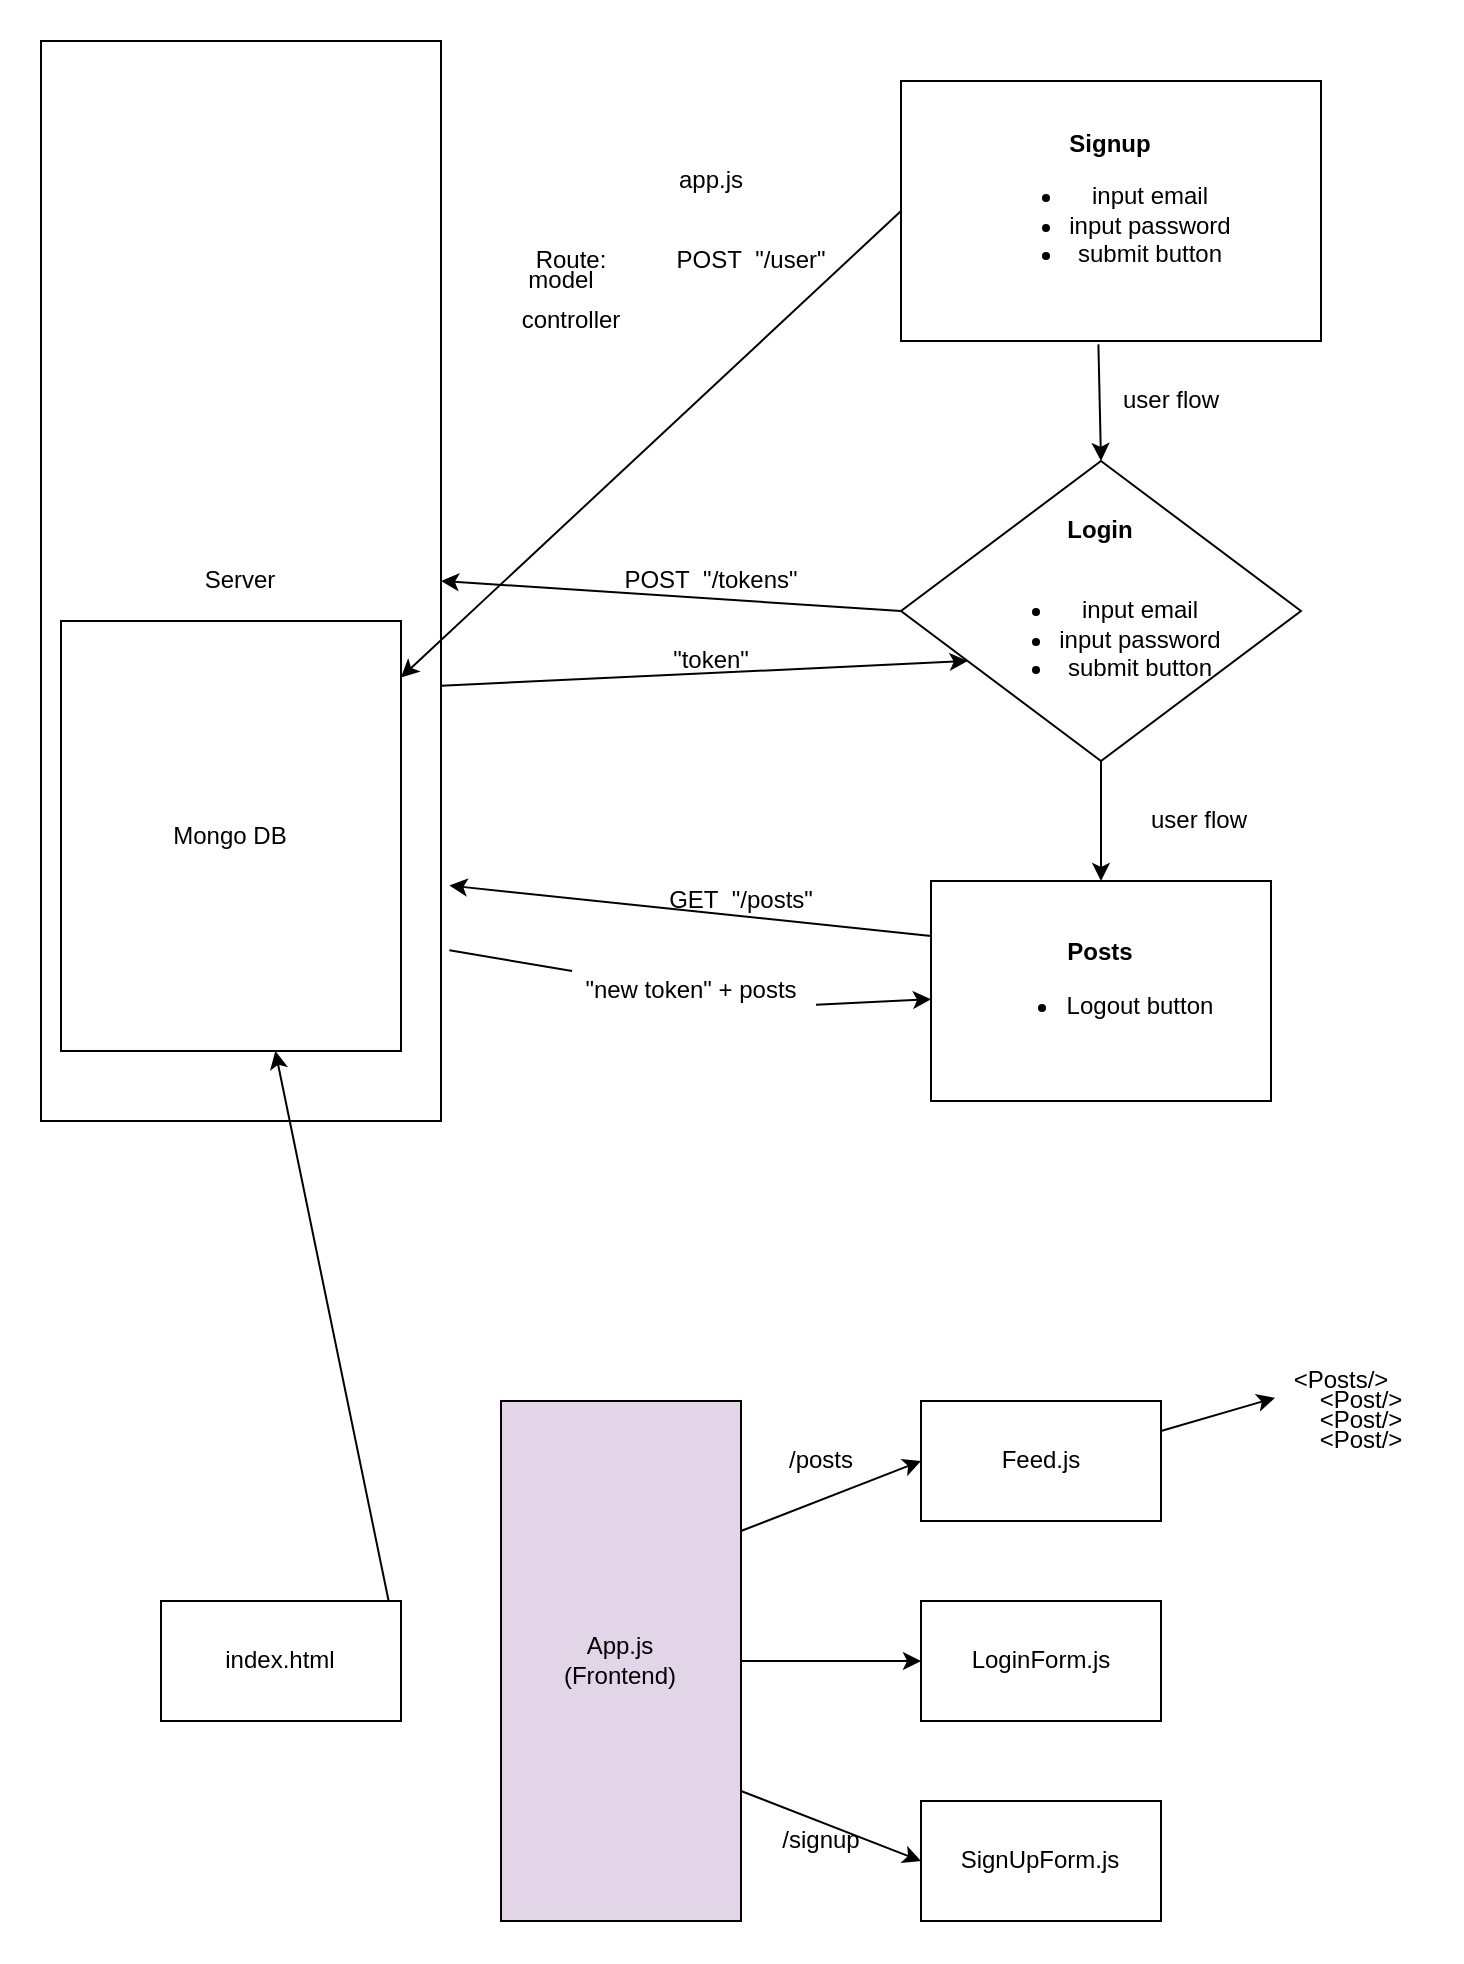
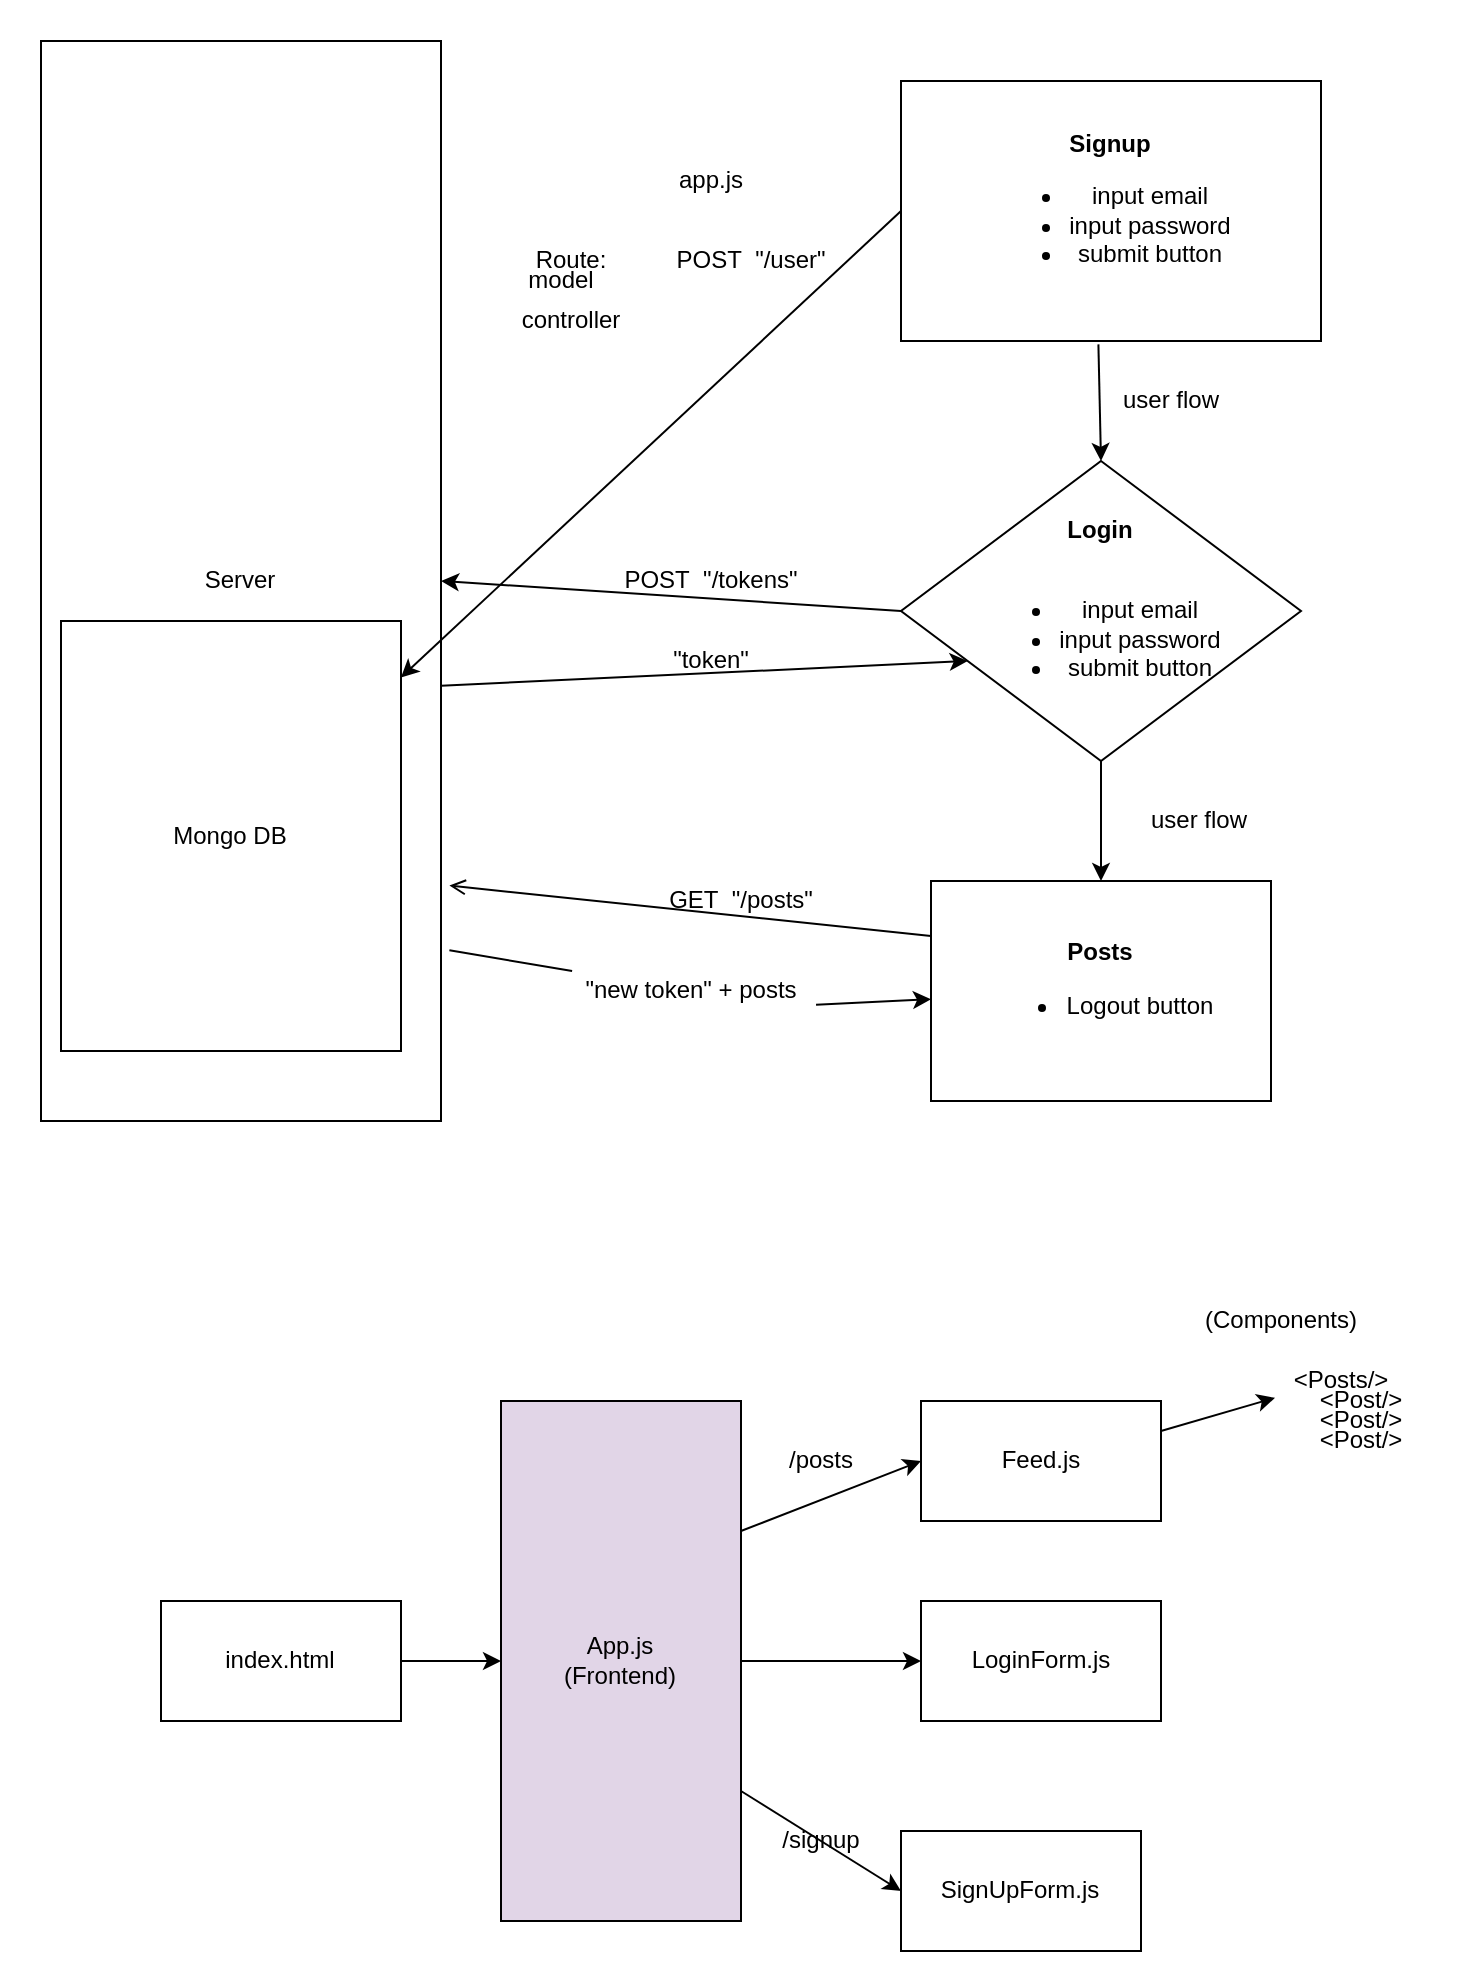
(464, 887) -> (460, 887)
none -> (1281, 1321)
(333, 1333) -> (444, 1661)
(1041, 1861) -> (1021, 1891)
